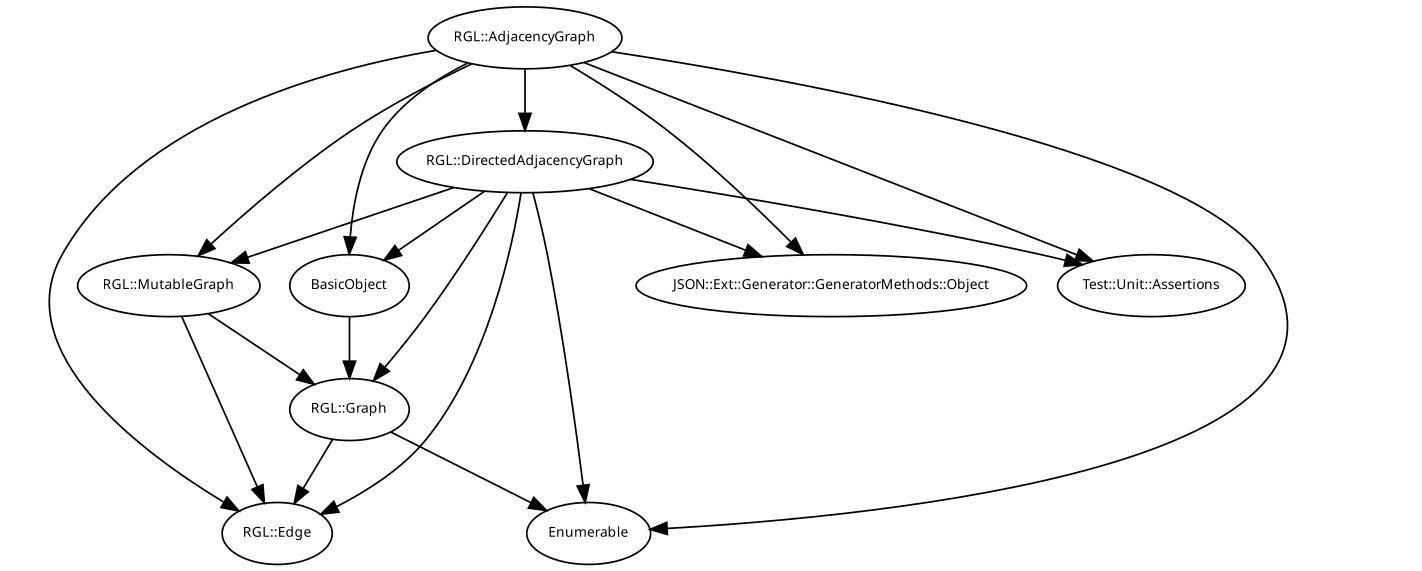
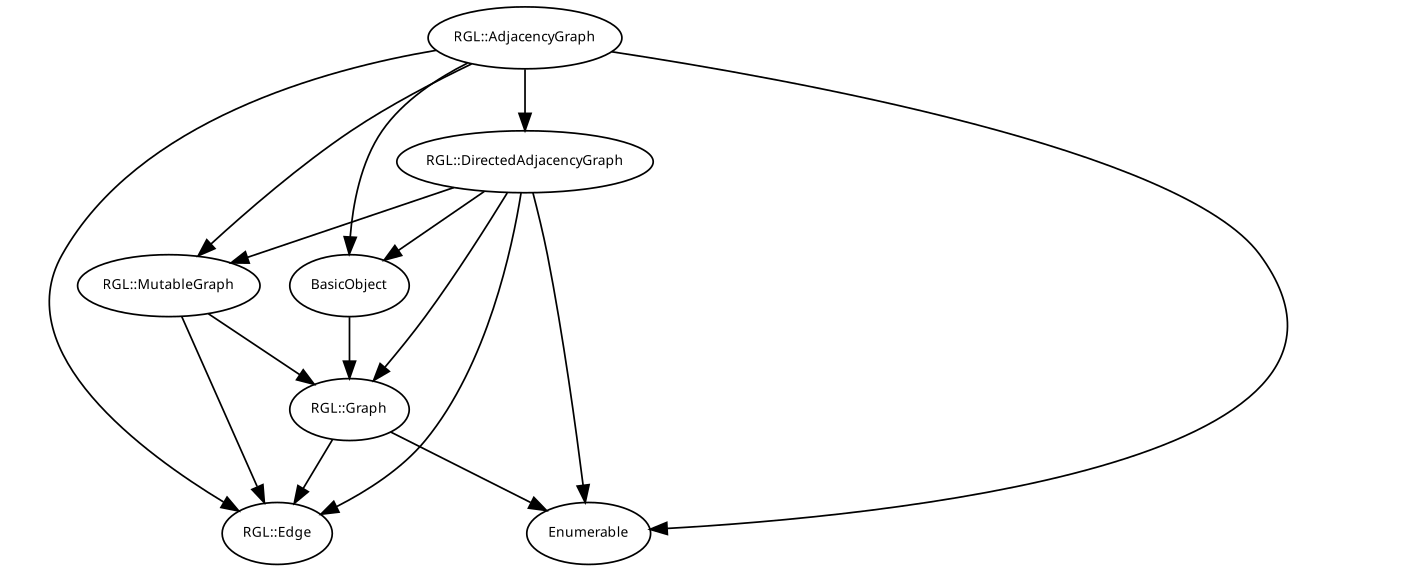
(831, 286) -> none
(1151, 286) -> none
